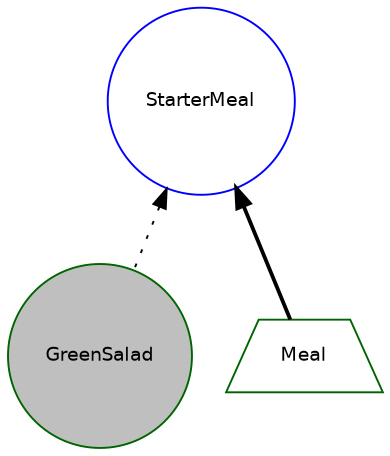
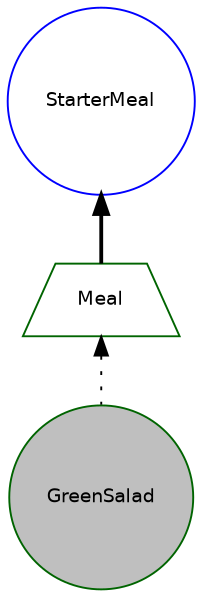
(147, 238) -> (101, 380)
